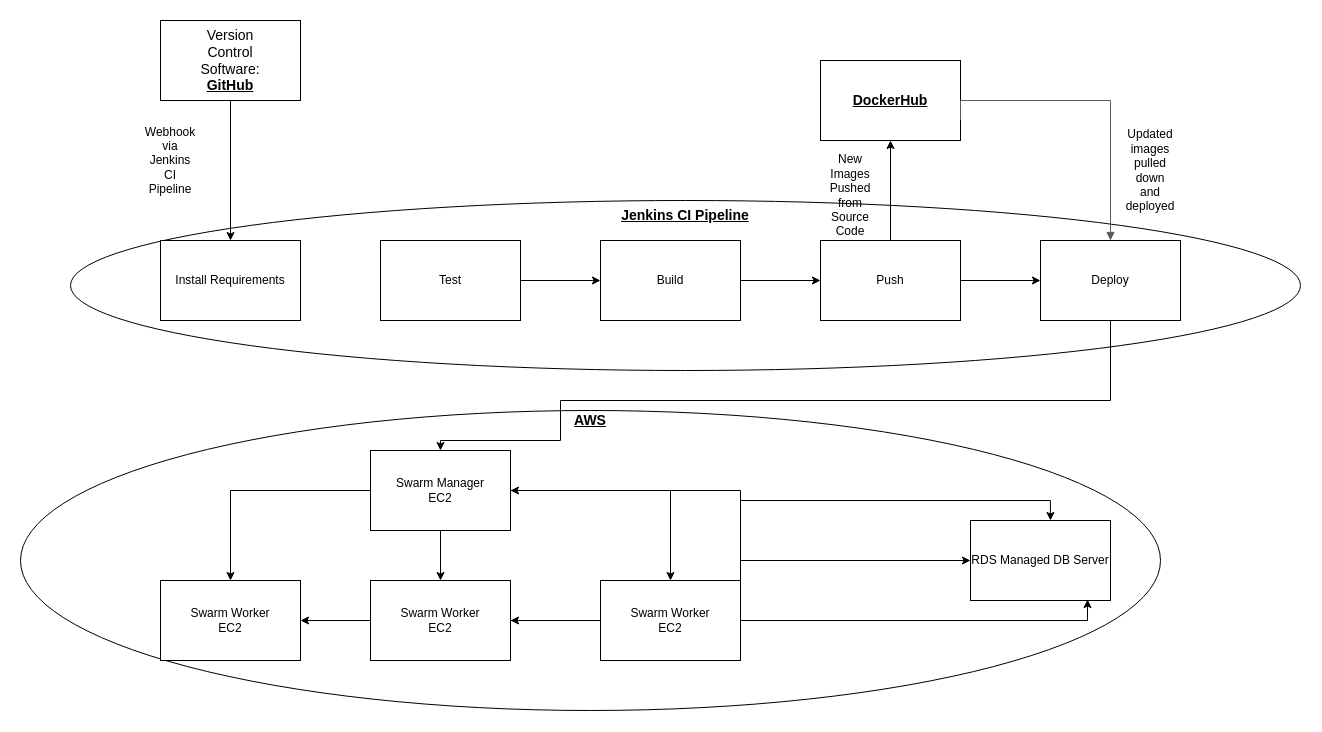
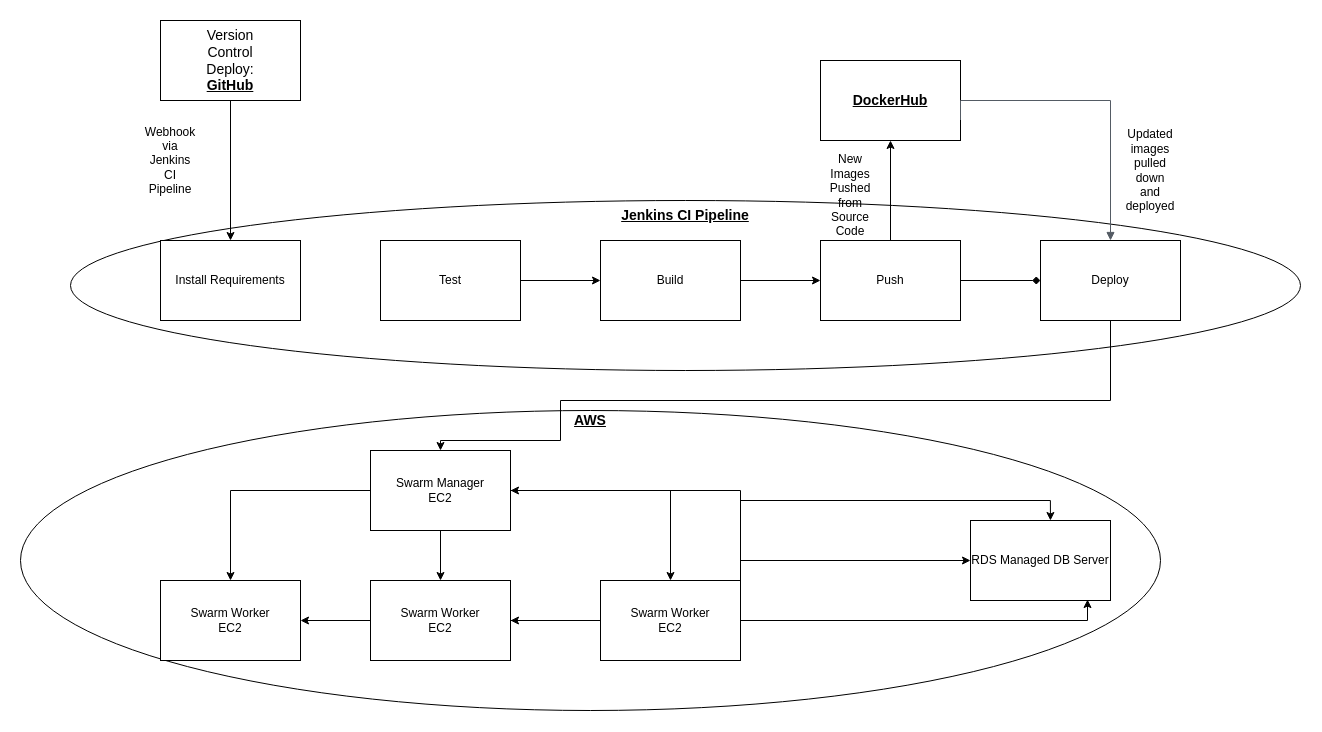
(231, 61) -> (231, 61)
(1032, 281) -> (1032, 281)
